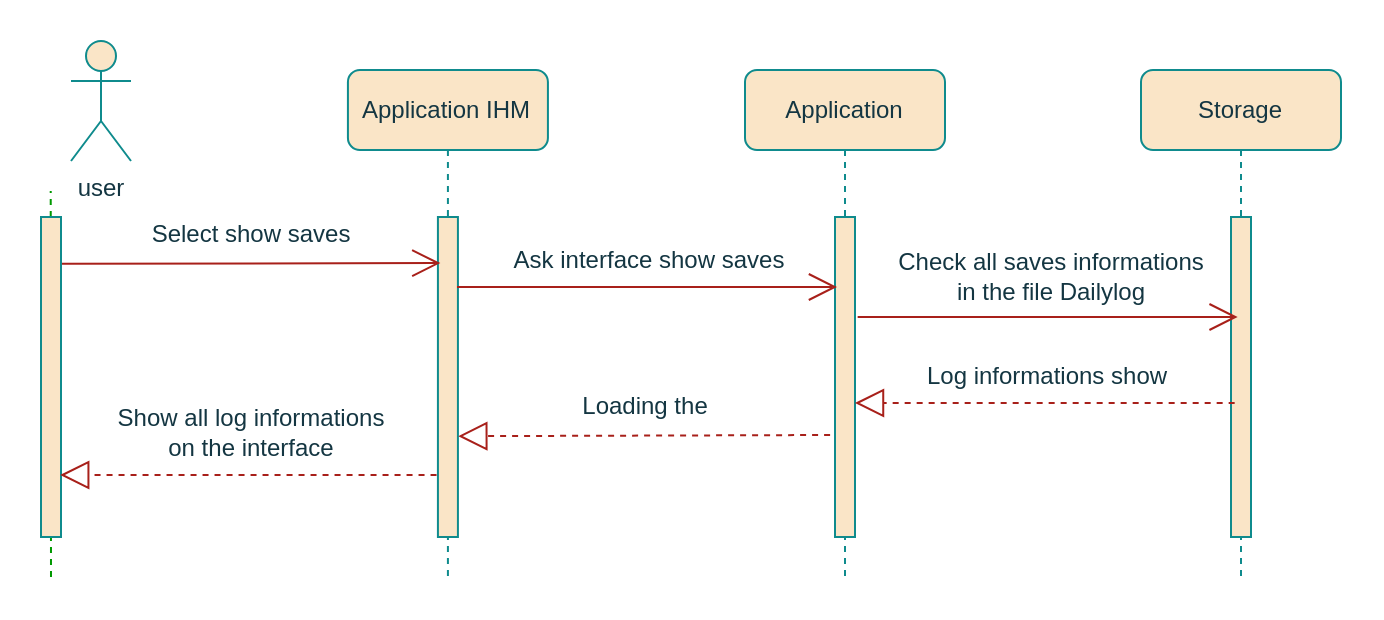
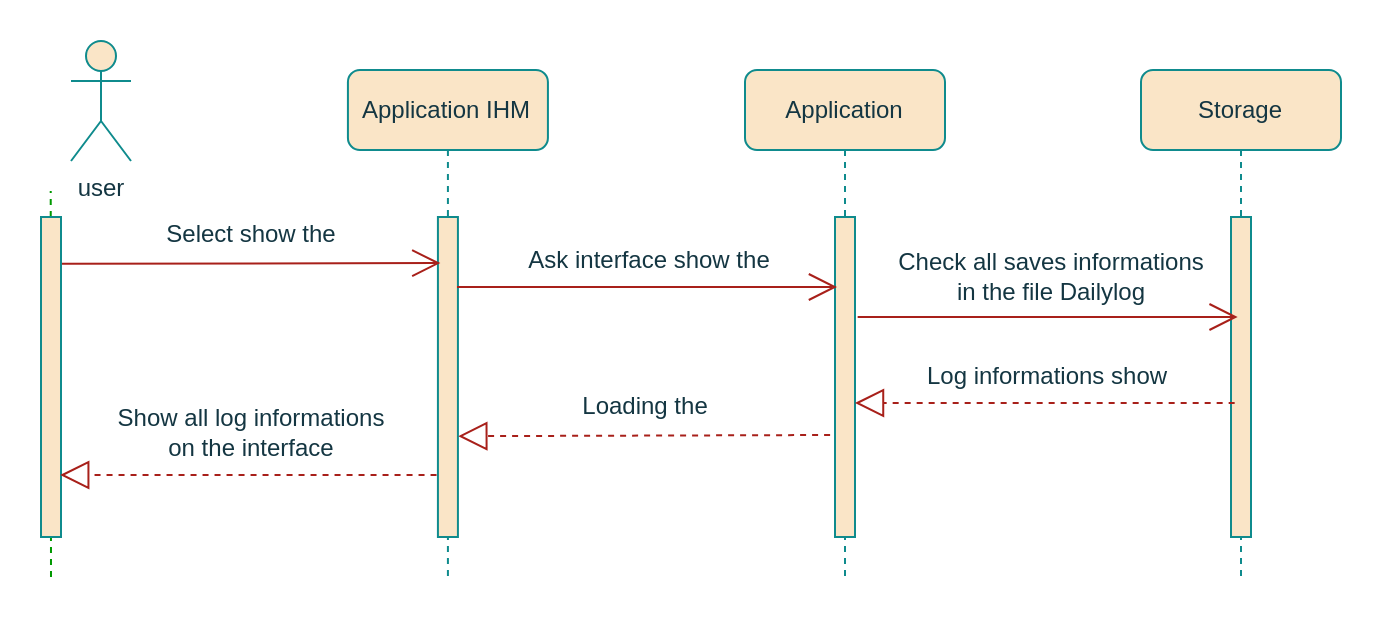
(252, 235) -> (252, 235)
(650, 261) -> (650, 261)
